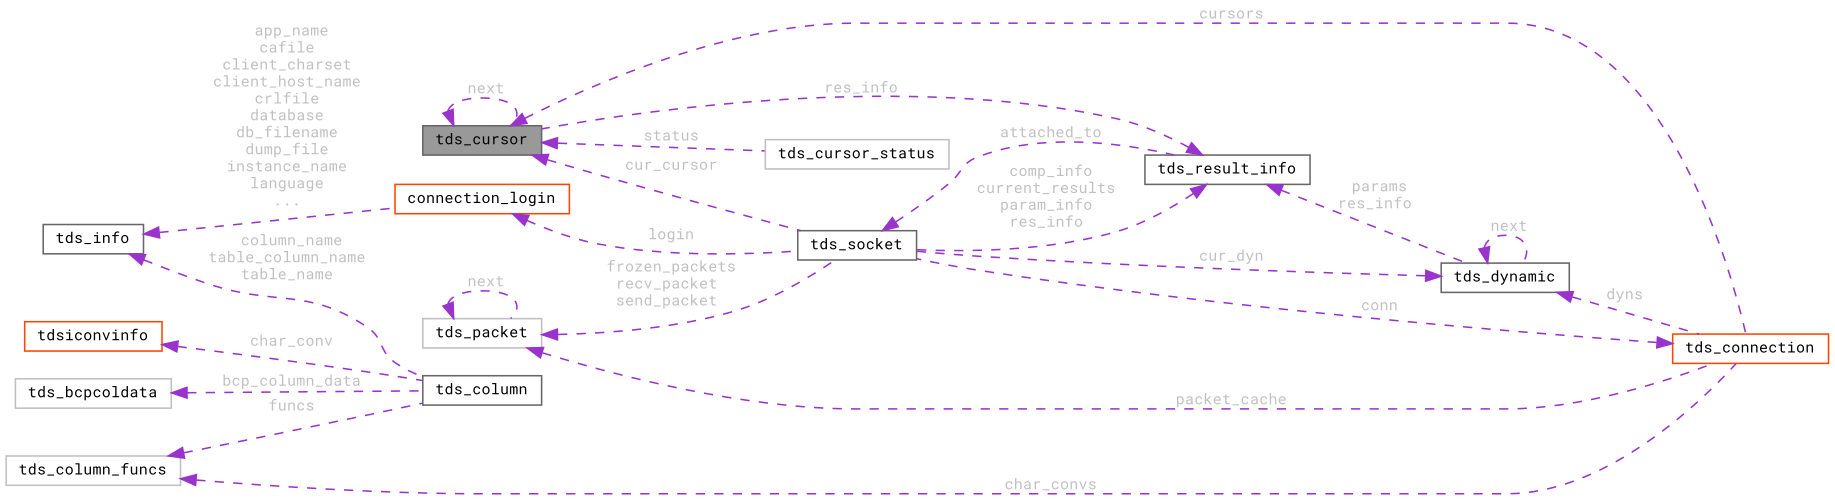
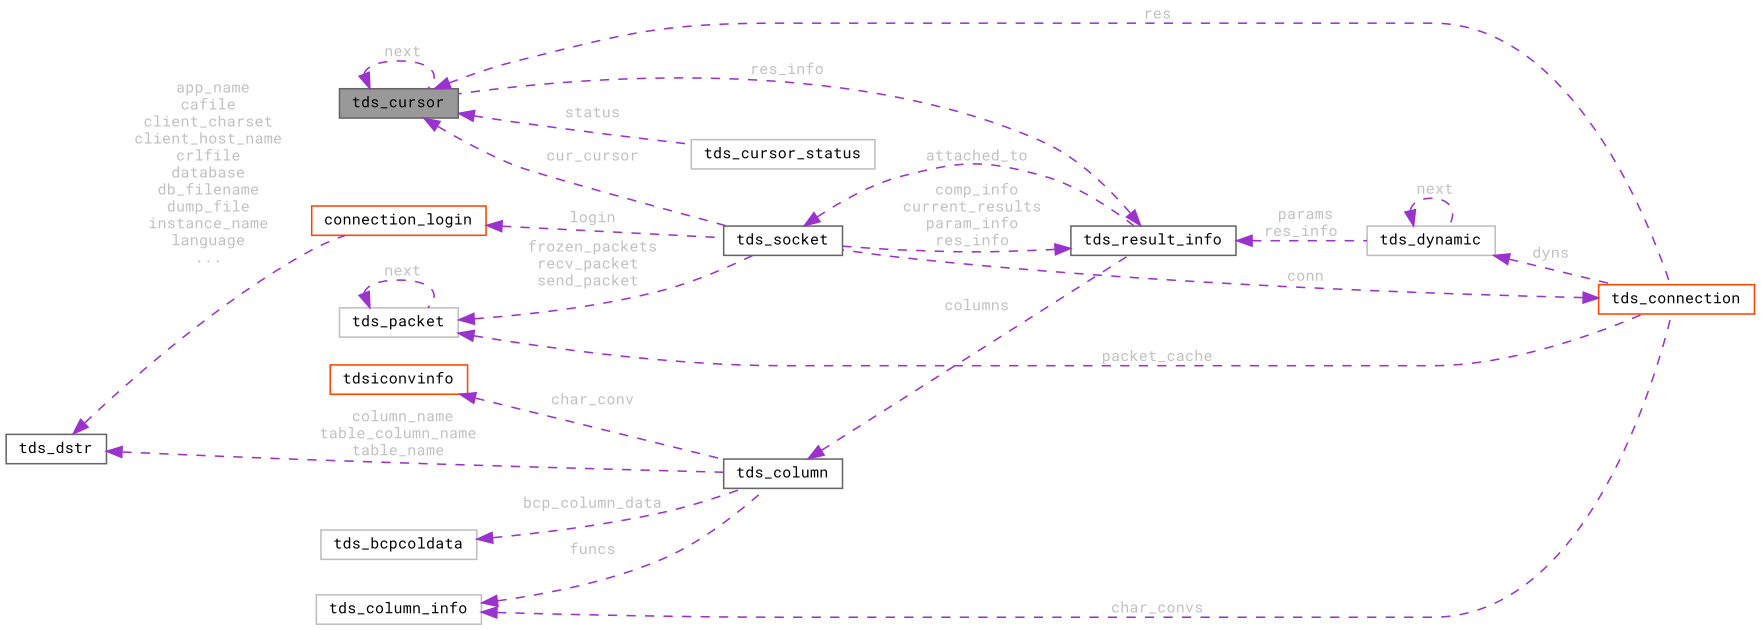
(1228, 15) -> (1153, 15)
(93, 239) -> (56, 449)
(1171, 267) -> none
(1505, 278) -> (1431, 241)
none -> (975, 353)
(93, 471) -> (399, 610)
